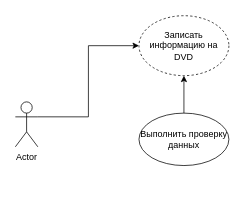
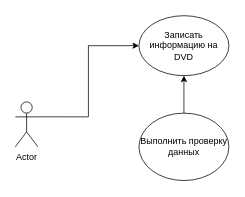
(184, 45) -> (184, 45)
(184, 139) -> (184, 147)
